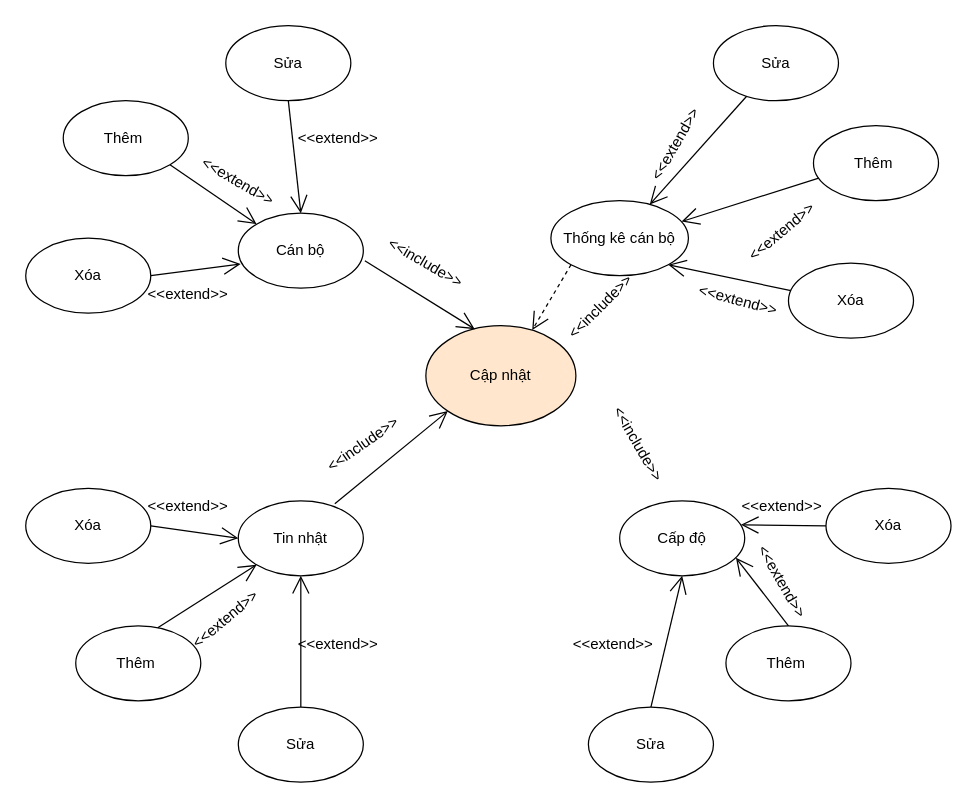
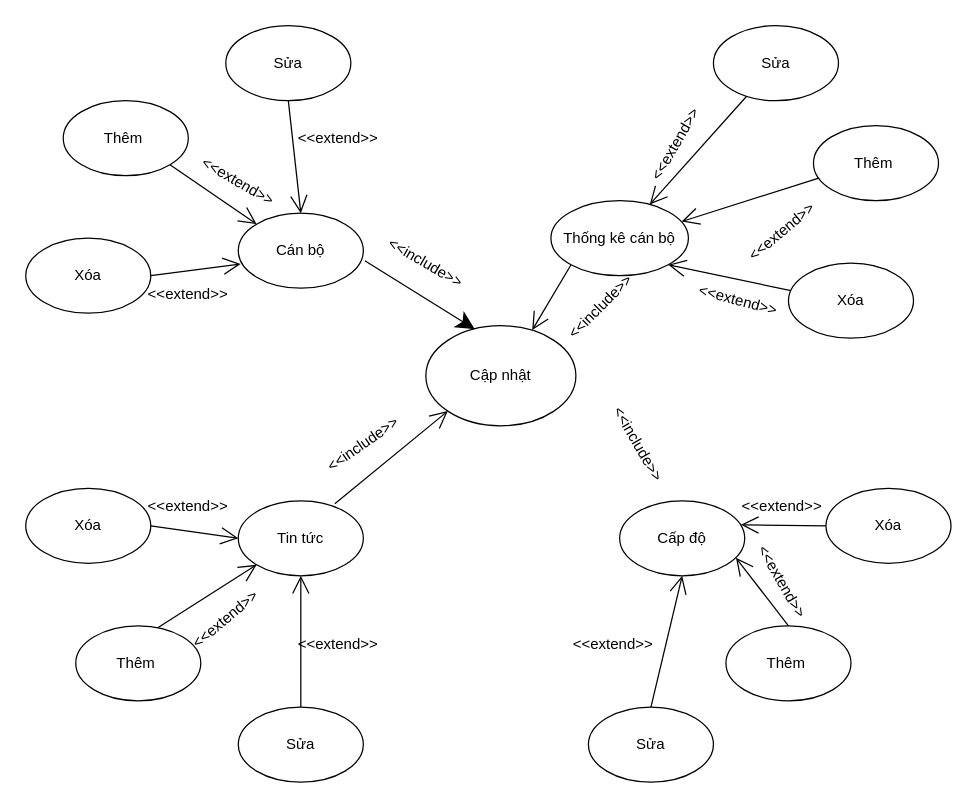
(552, 297) -> (552, 297)
(465, 323) -> (461, 321)
(501, 376) -> (501, 376)
(301, 538) -> (301, 538)
